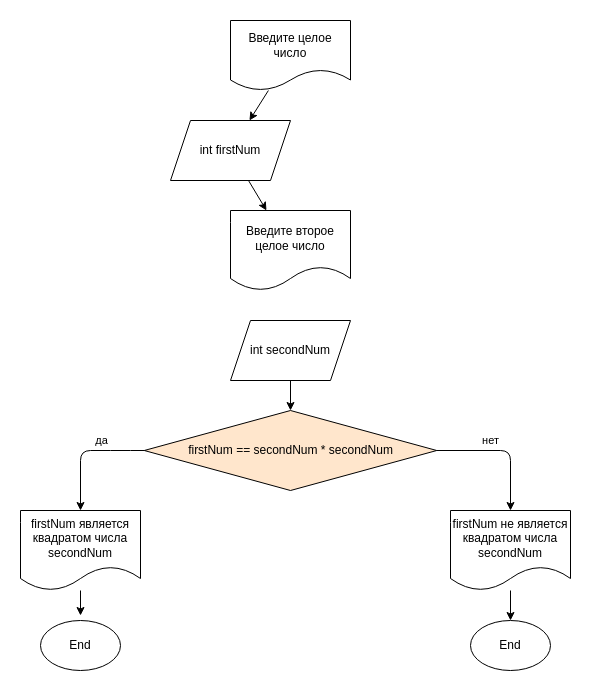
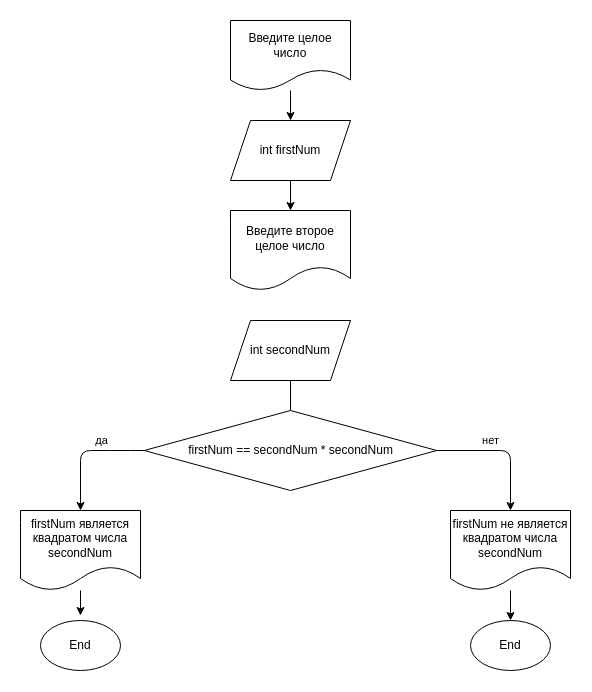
(231, 151) -> (291, 151)
(291, 402) -> (291, 405)
(291, 451) -> (291, 451)
